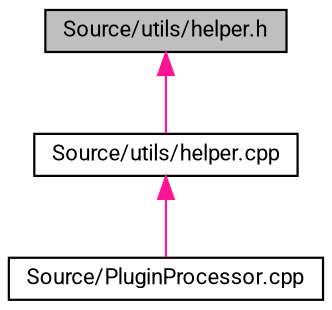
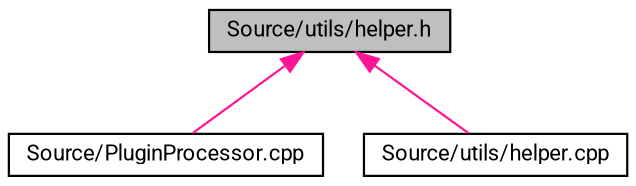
(166, 228) -> (239, 99)
